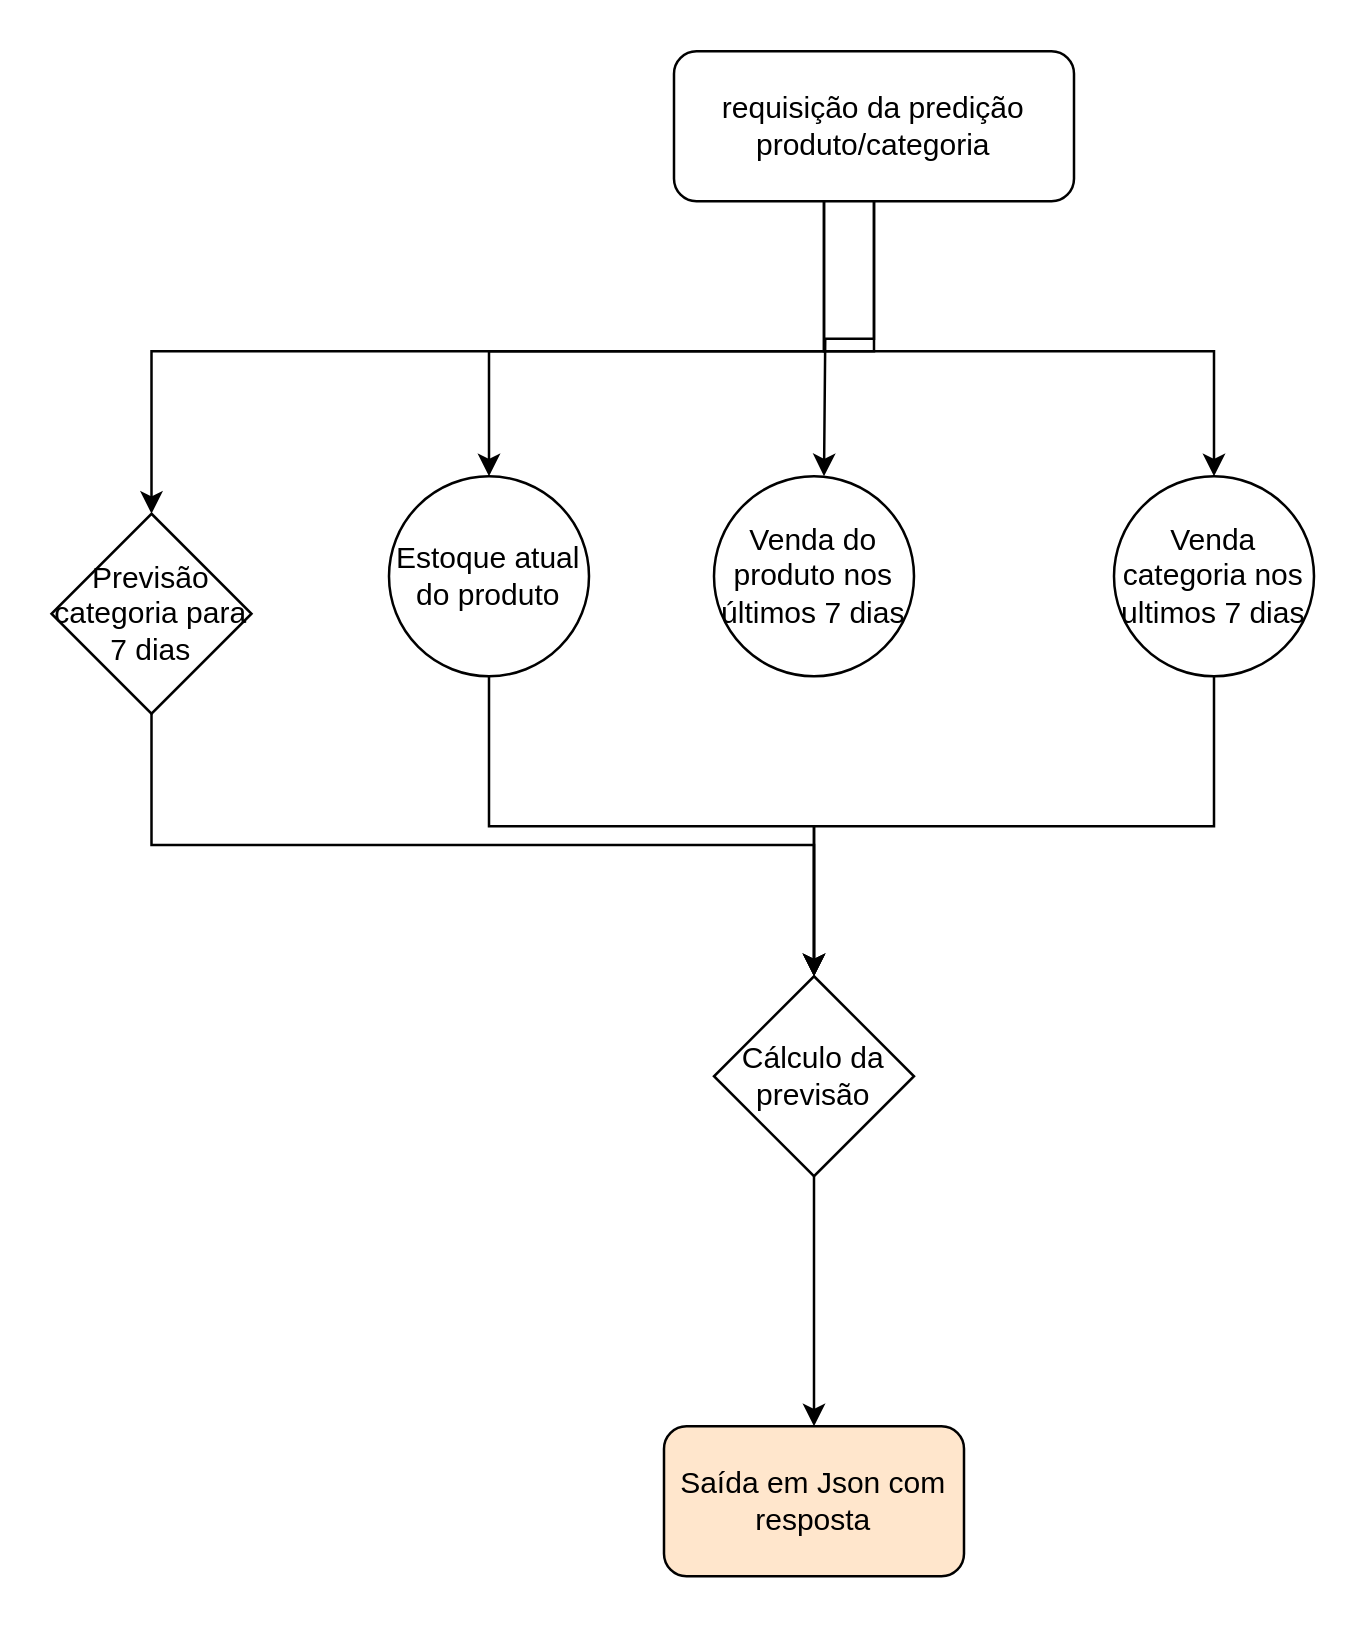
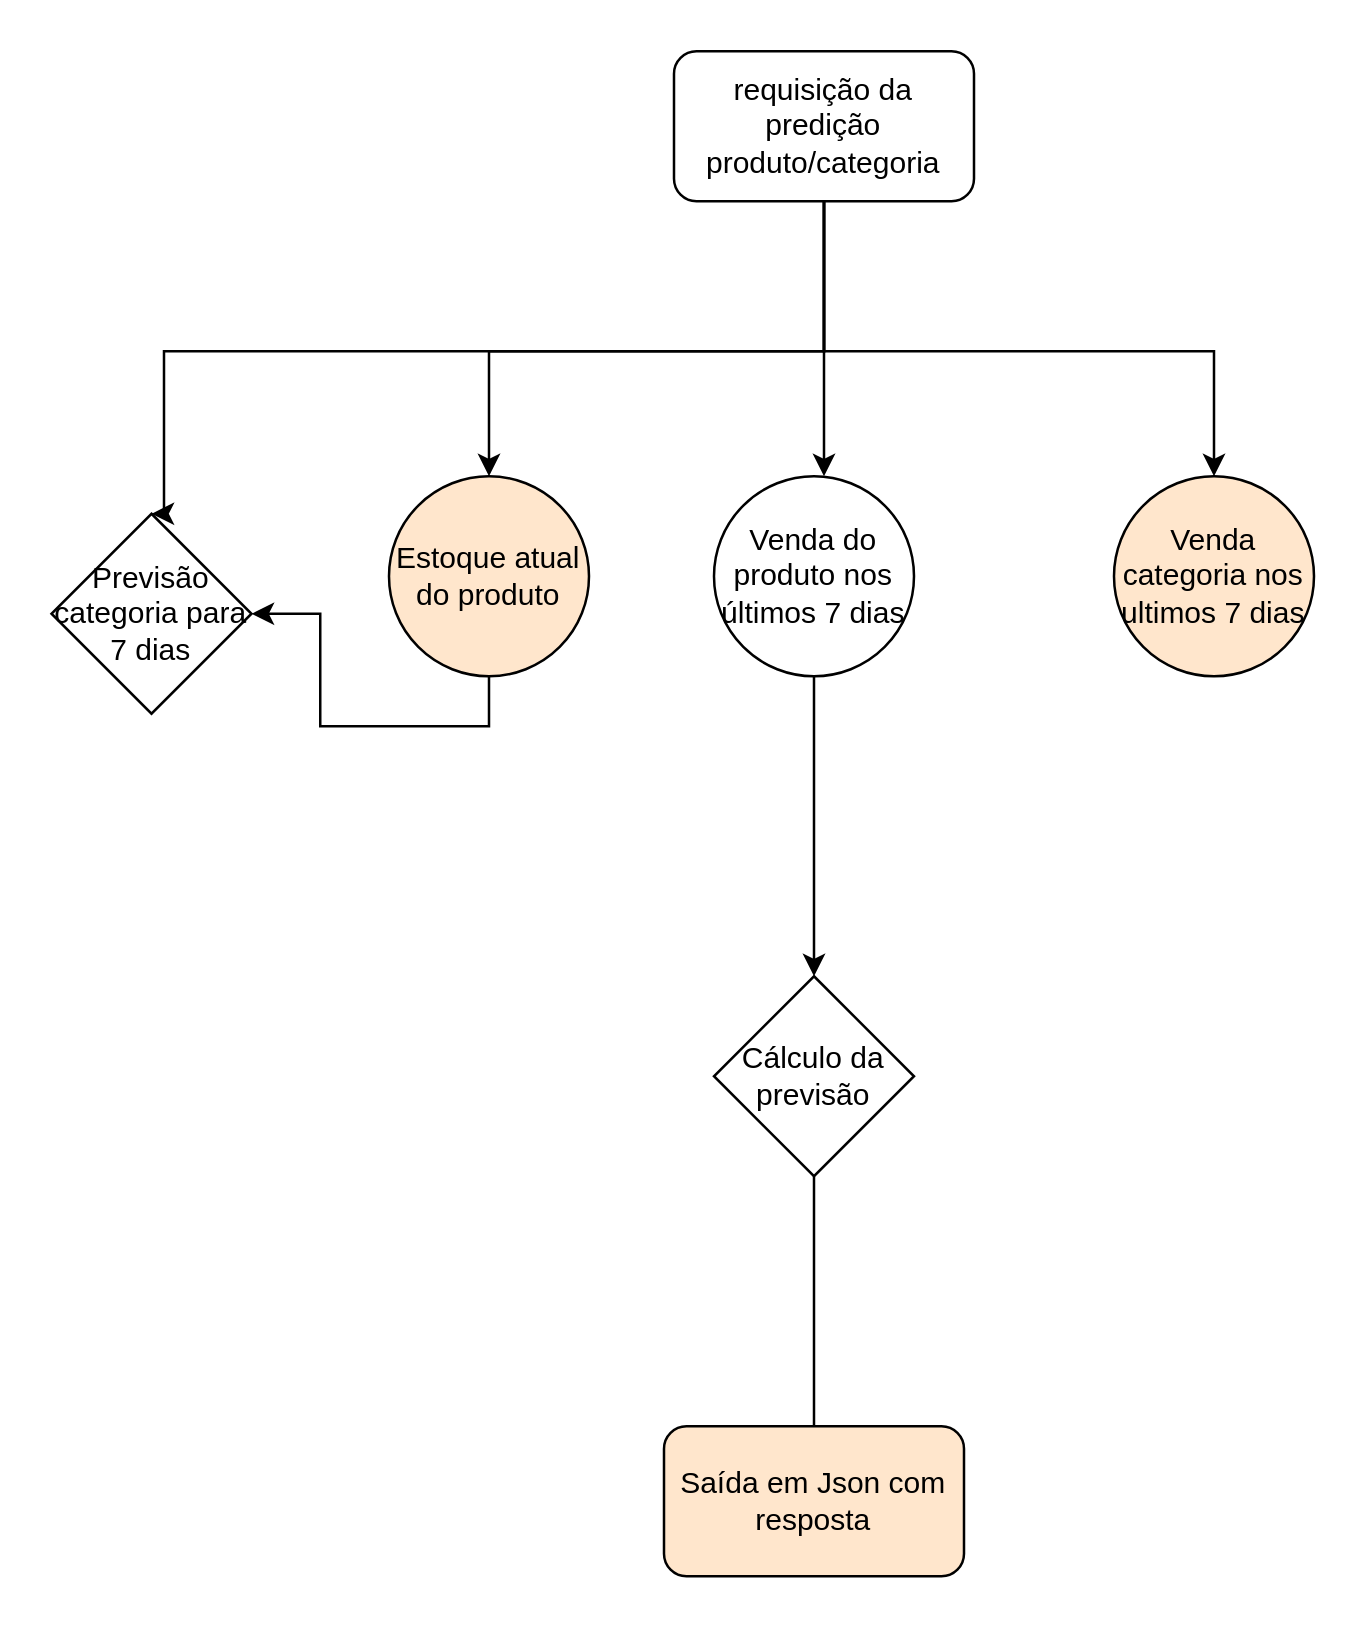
(874, 126) -> (824, 126)
(489, 576) -> (489, 576)
(1214, 576) -> (1214, 576)
none -> (814, 748)
(597, 826) -> (324, 726)
(1091, 826) -> none
(414, 845) -> none
(814, 1408) -> (814, 1415)
